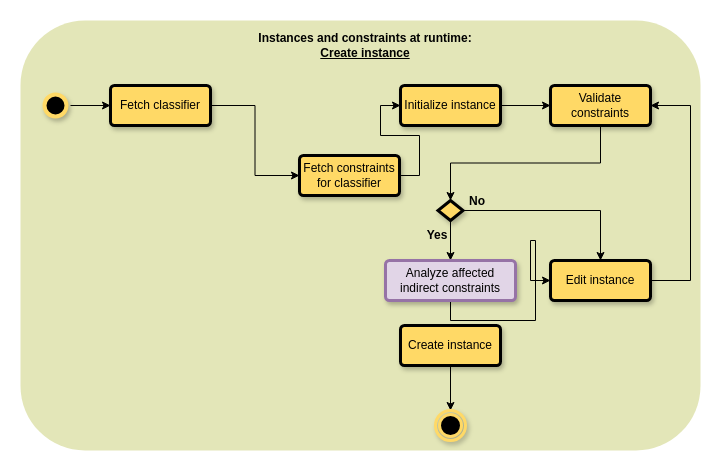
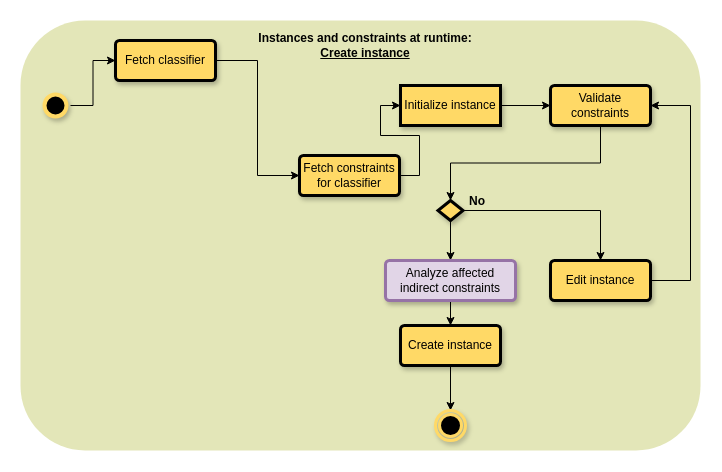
(161, 106) -> (166, 61)
(451, 106) -> (451, 106)
(437, 236) -> none
(536, 297) -> (451, 317)
